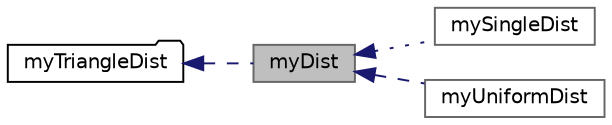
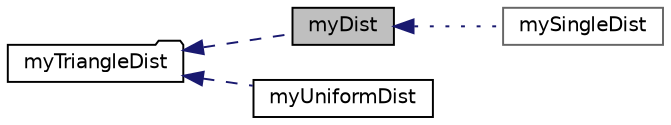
(304, 63) -> (343, 26)
(400, 79) -> (228, 82)
(515, 98) -> (343, 98)
